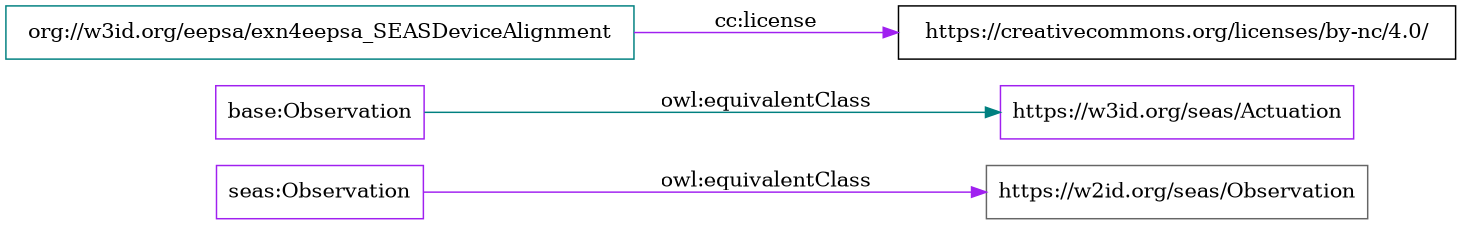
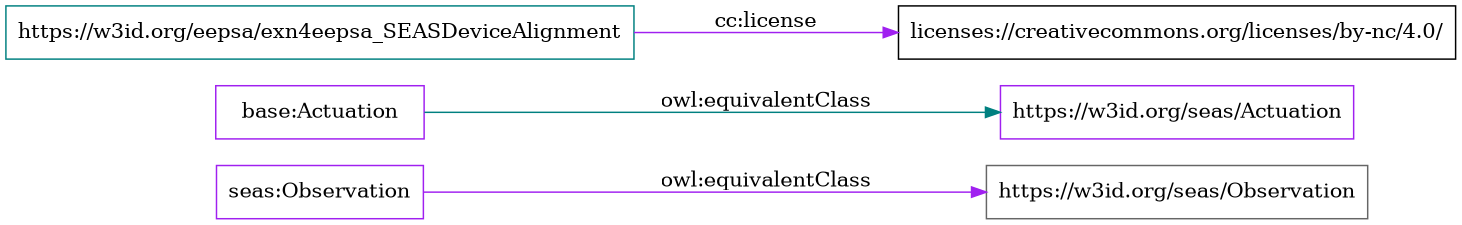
(320, 33) -> (320, 33)
(1177, 33) -> (1177, 33)
(320, 112) -> (320, 112)
(1177, 192) -> (1177, 192)
